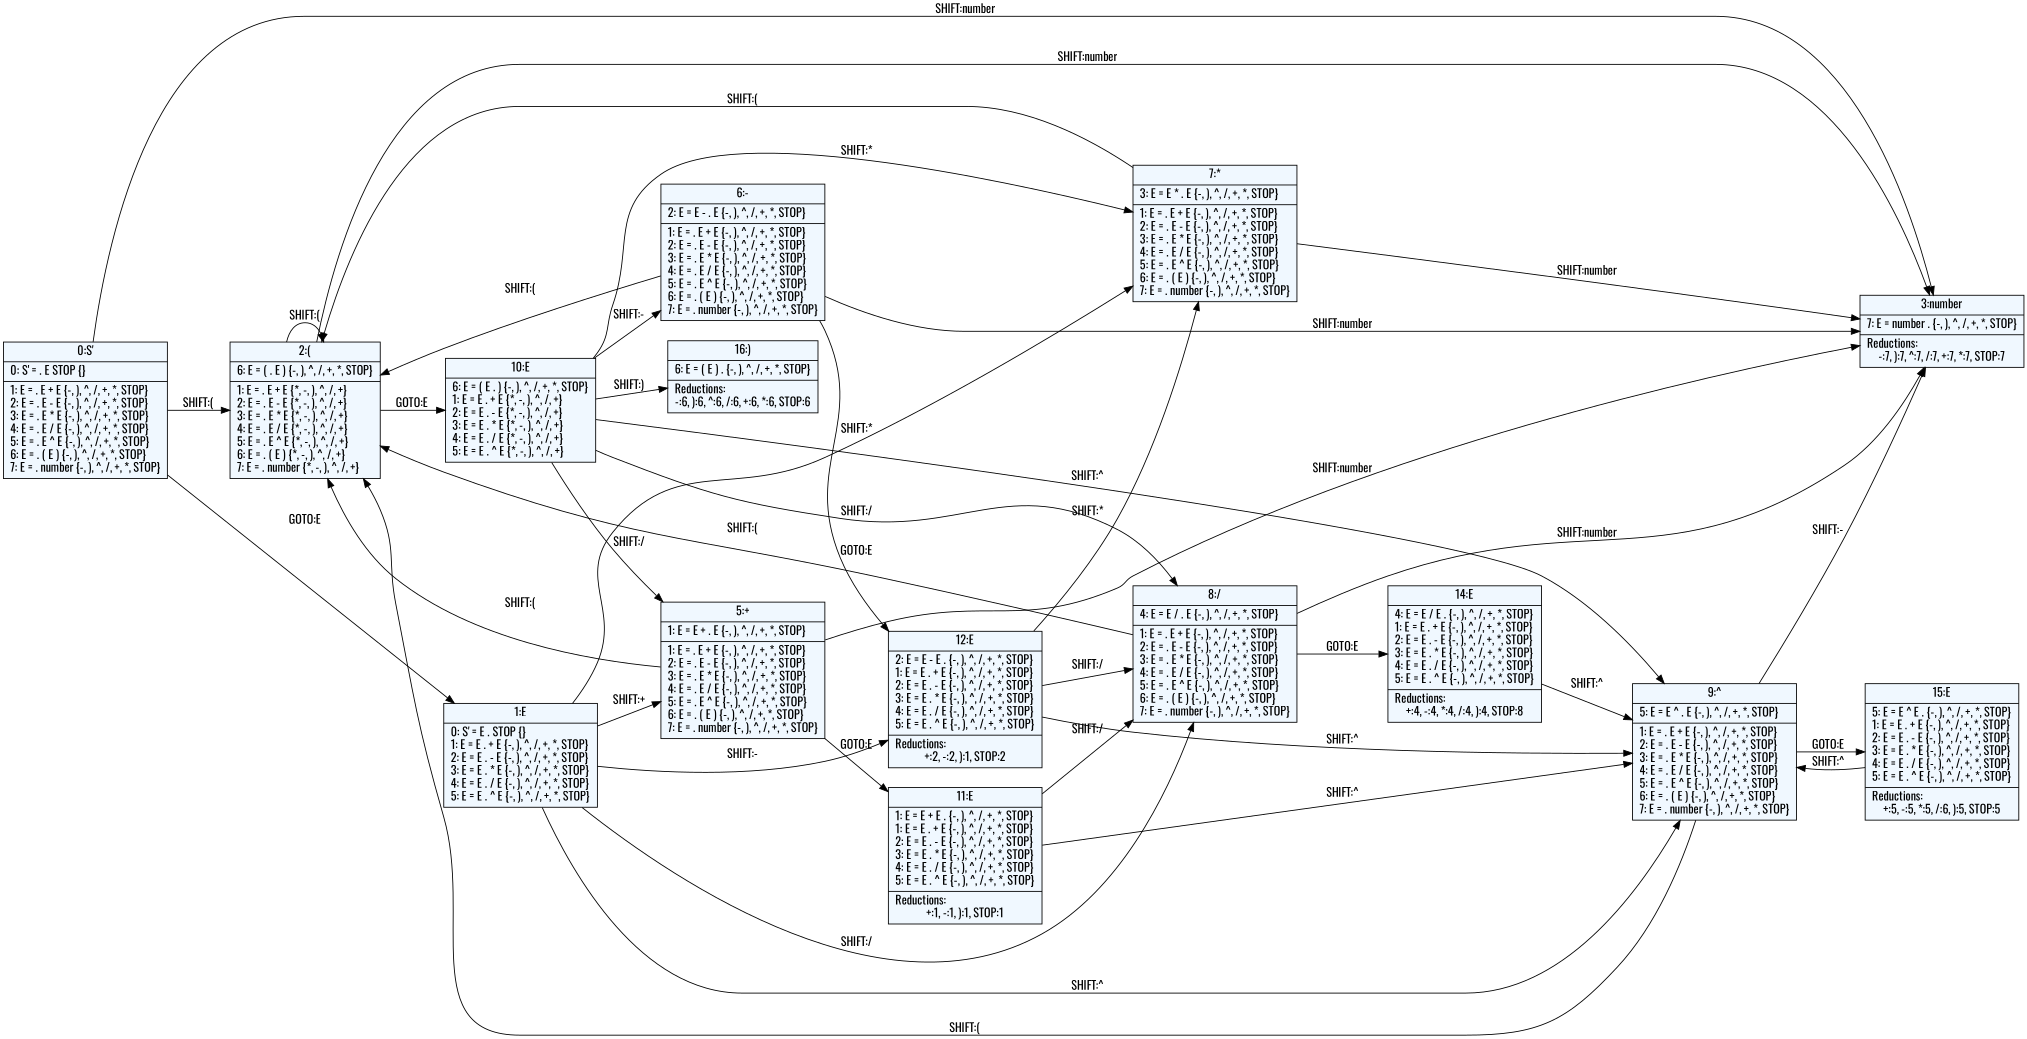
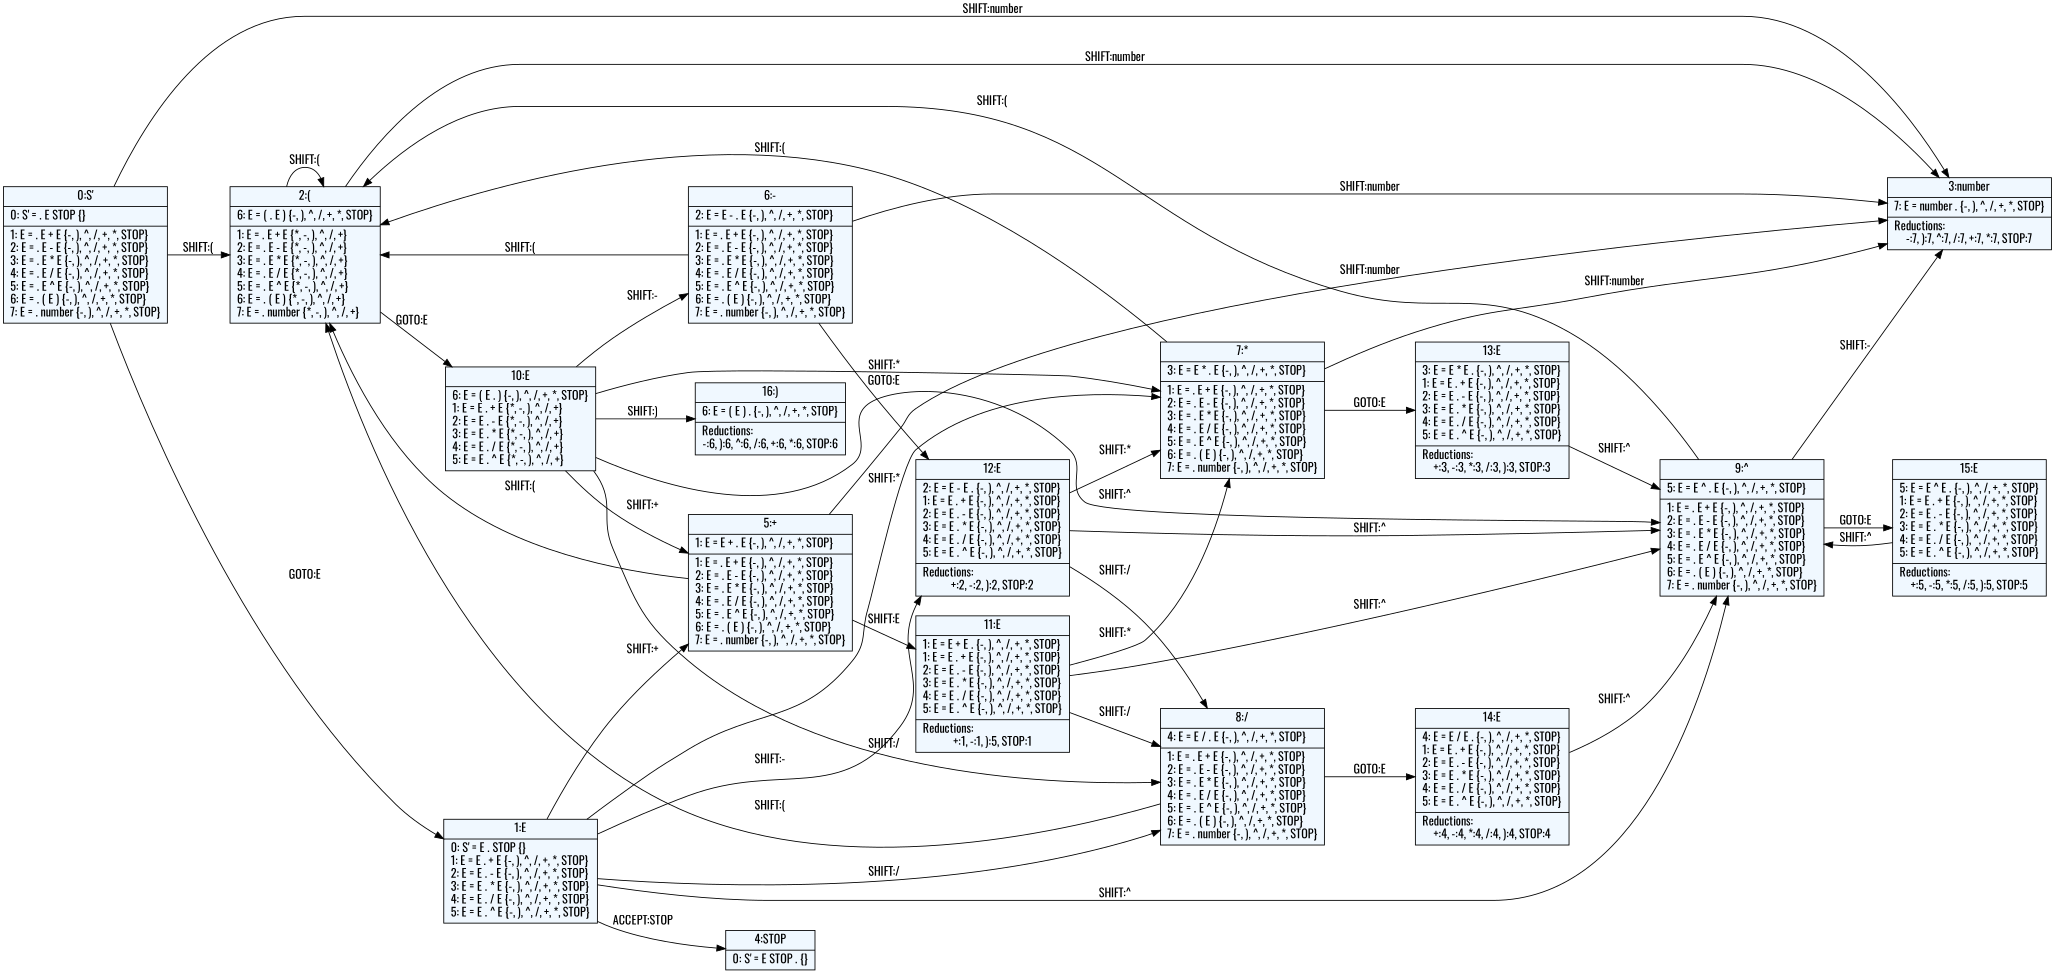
none -> (1492, 410)
(1632, 538) -> none
(629, 543) -> (643, 506)
none -> (1177, 604)
(1465, 712) -> (1492, 835)
(857, 745) -> (884, 620)
(965, 757) -> (993, 586)
(1942, 810) -> (1969, 586)
(965, 914) -> (993, 742)
none -> (770, 950)
